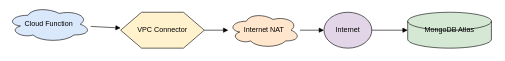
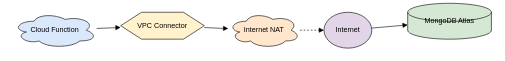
(48, 24) -> (54, 30)
(162, 30) -> (162, 26)
(309, 30) -> (309, 30)
(450, 30) -> (450, 21)
